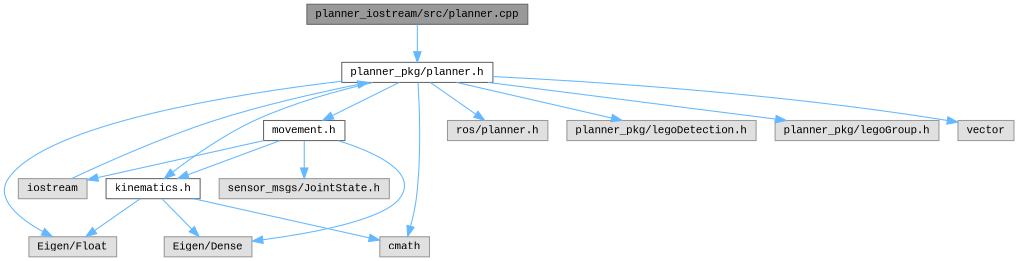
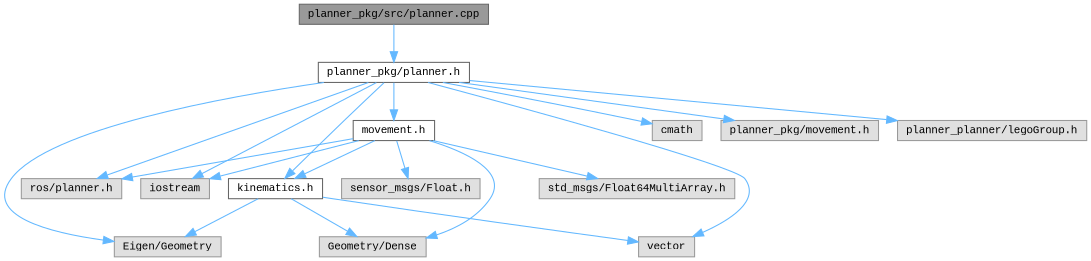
(417, 14) -> (394, 14)
(211, 121) -> (289, 128)
(661, 131) -> (800, 131)
(857, 131) -> (992, 131)
none -> (248, 157)
(304, 189) -> (411, 189)
none -> (637, 189)
(281, 218) -> (483, 220)
(73, 247) -> (168, 247)
(208, 247) -> (373, 247)
